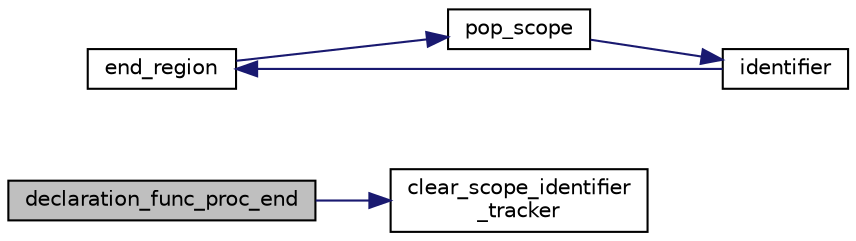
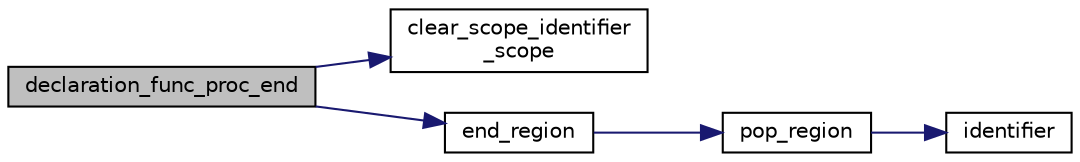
(519, 29) -> (797, 133)
(490, 69) -> (370, 113)
(519, 201) -> (519, 41)
